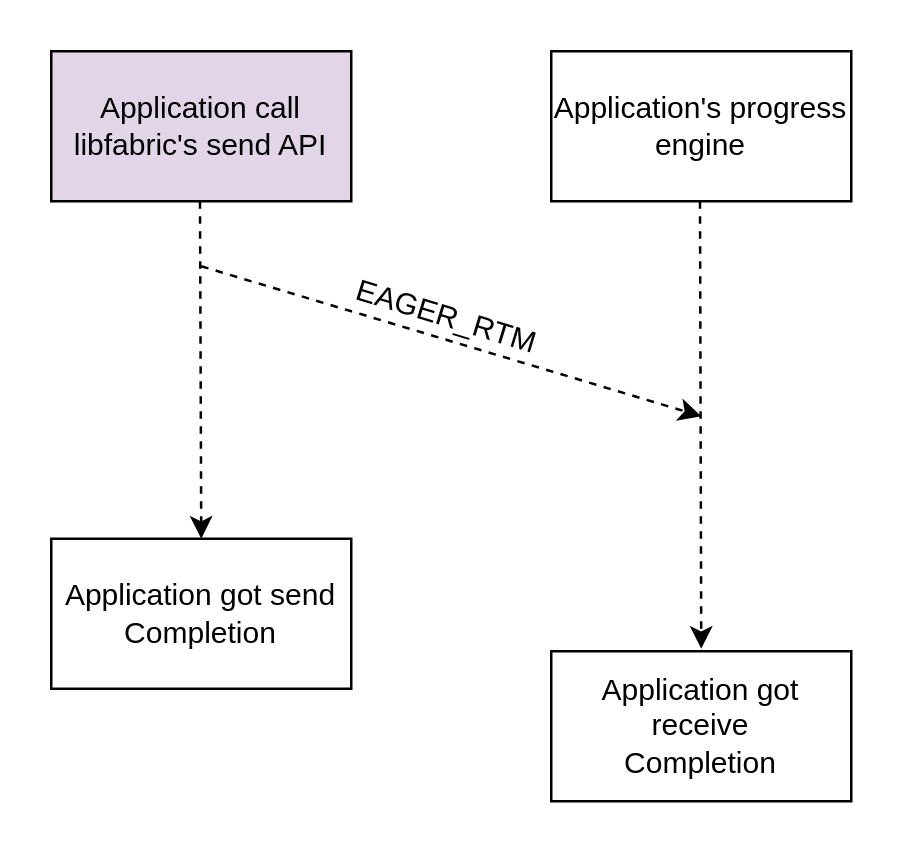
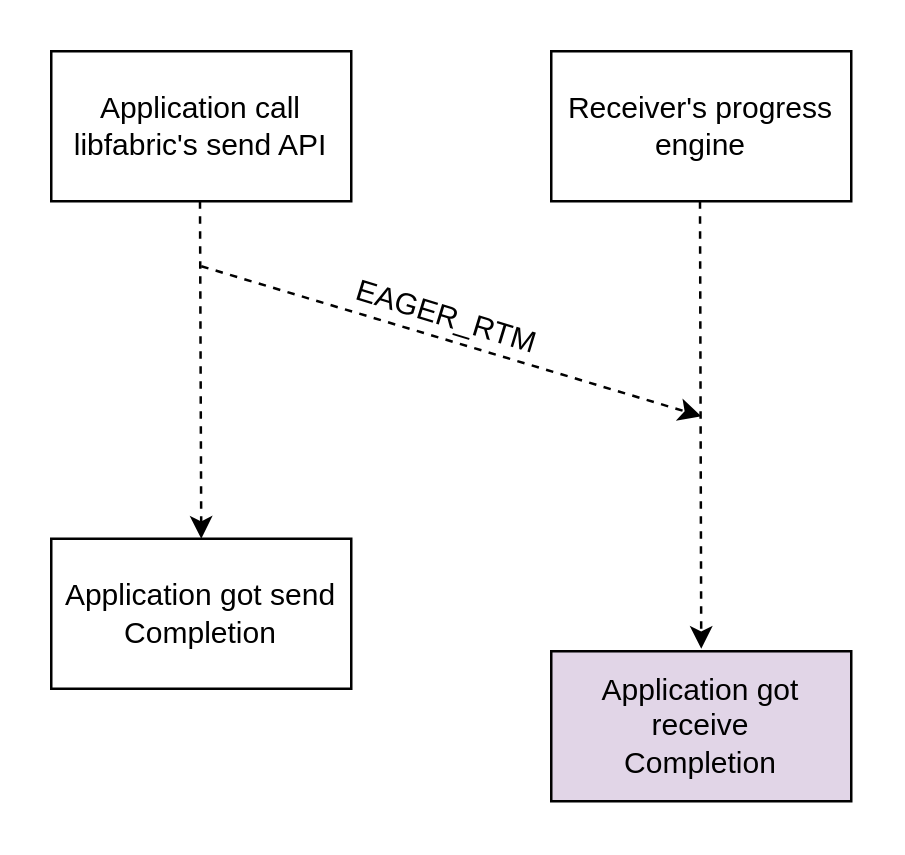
(201, 126) -> (201, 126)
(701, 126) -> (701, 126)
(701, 726) -> (701, 726)
